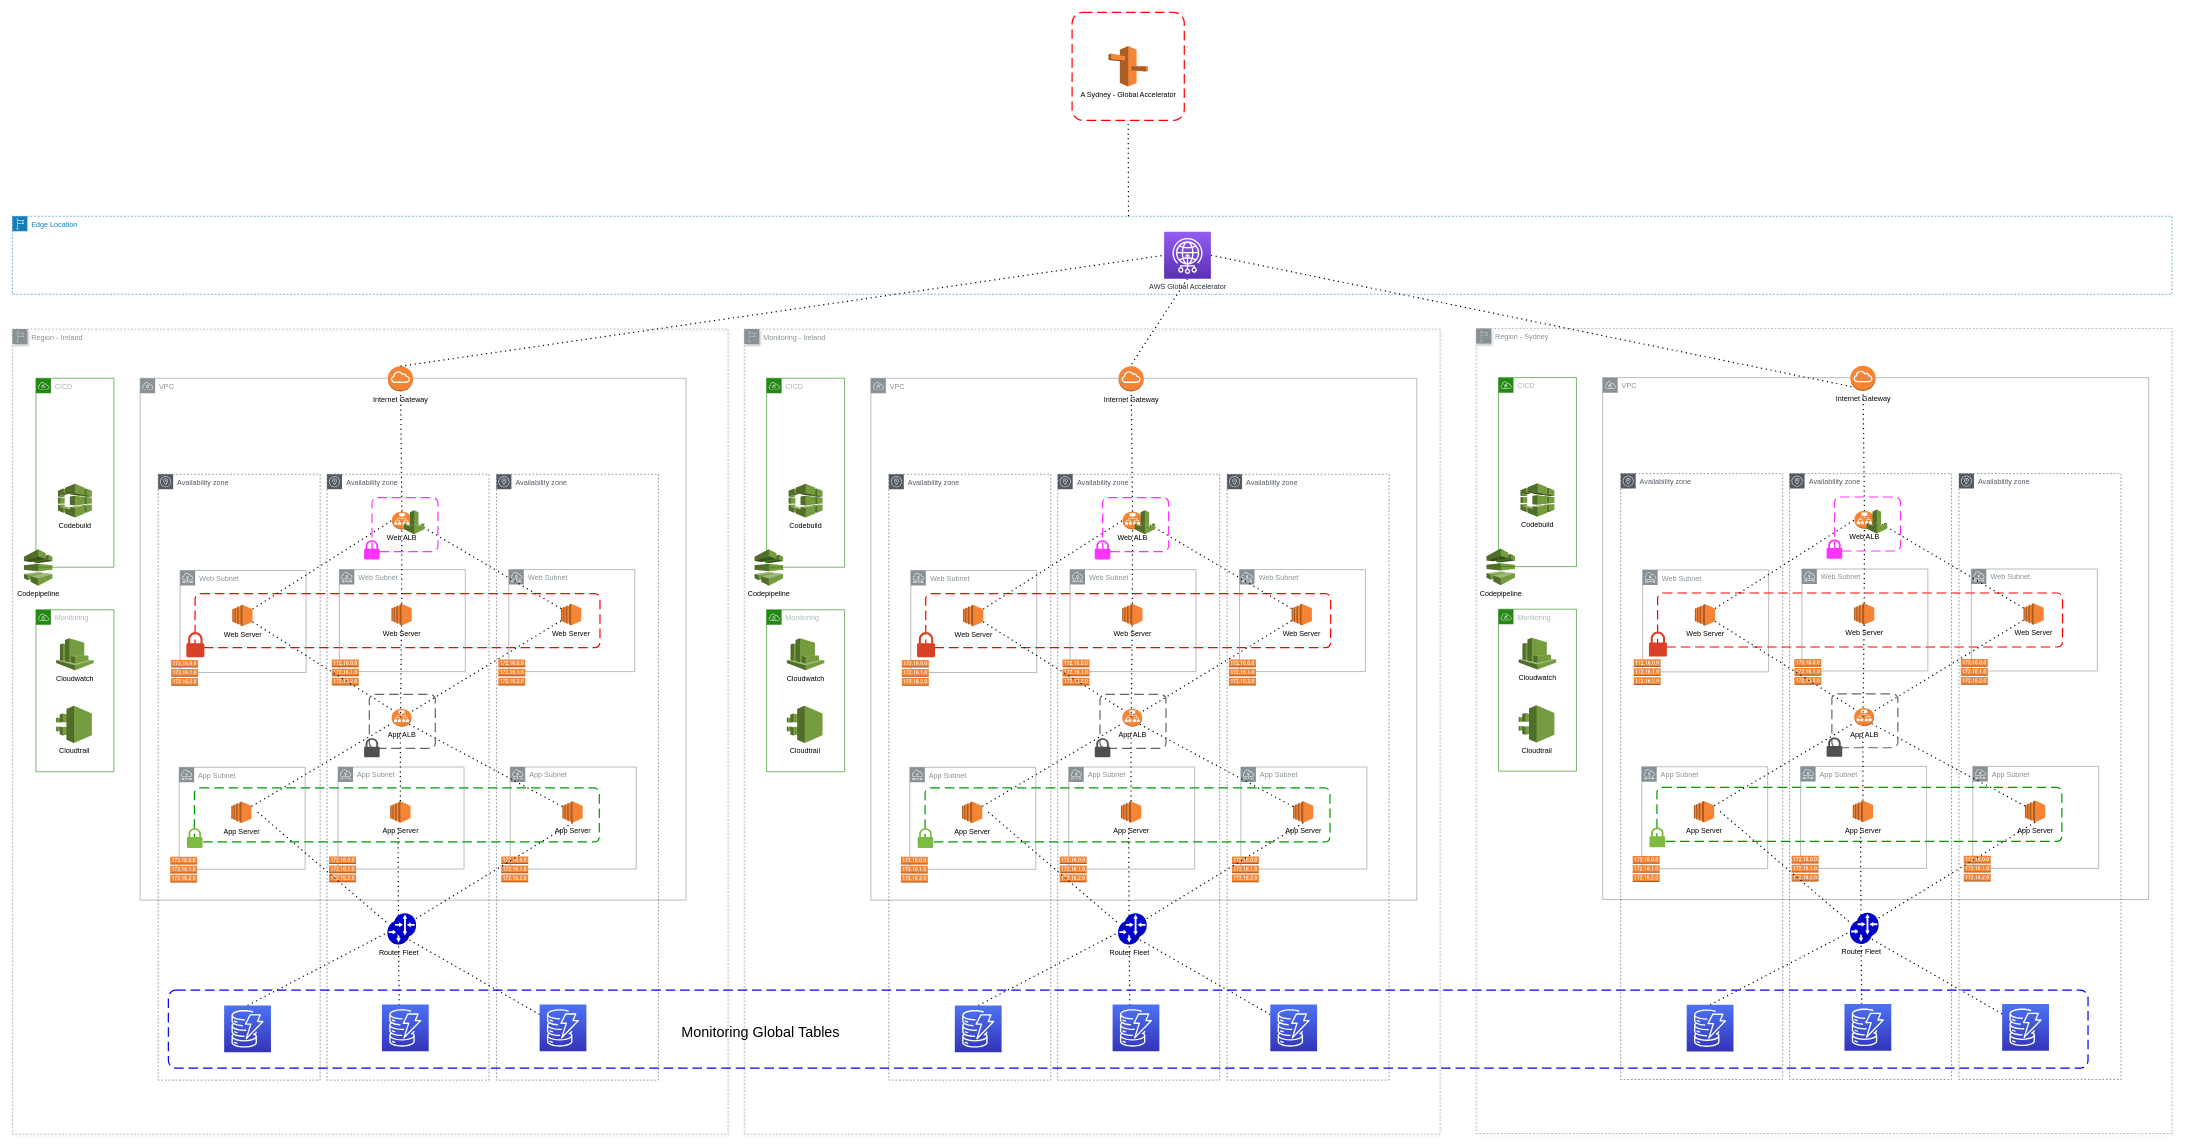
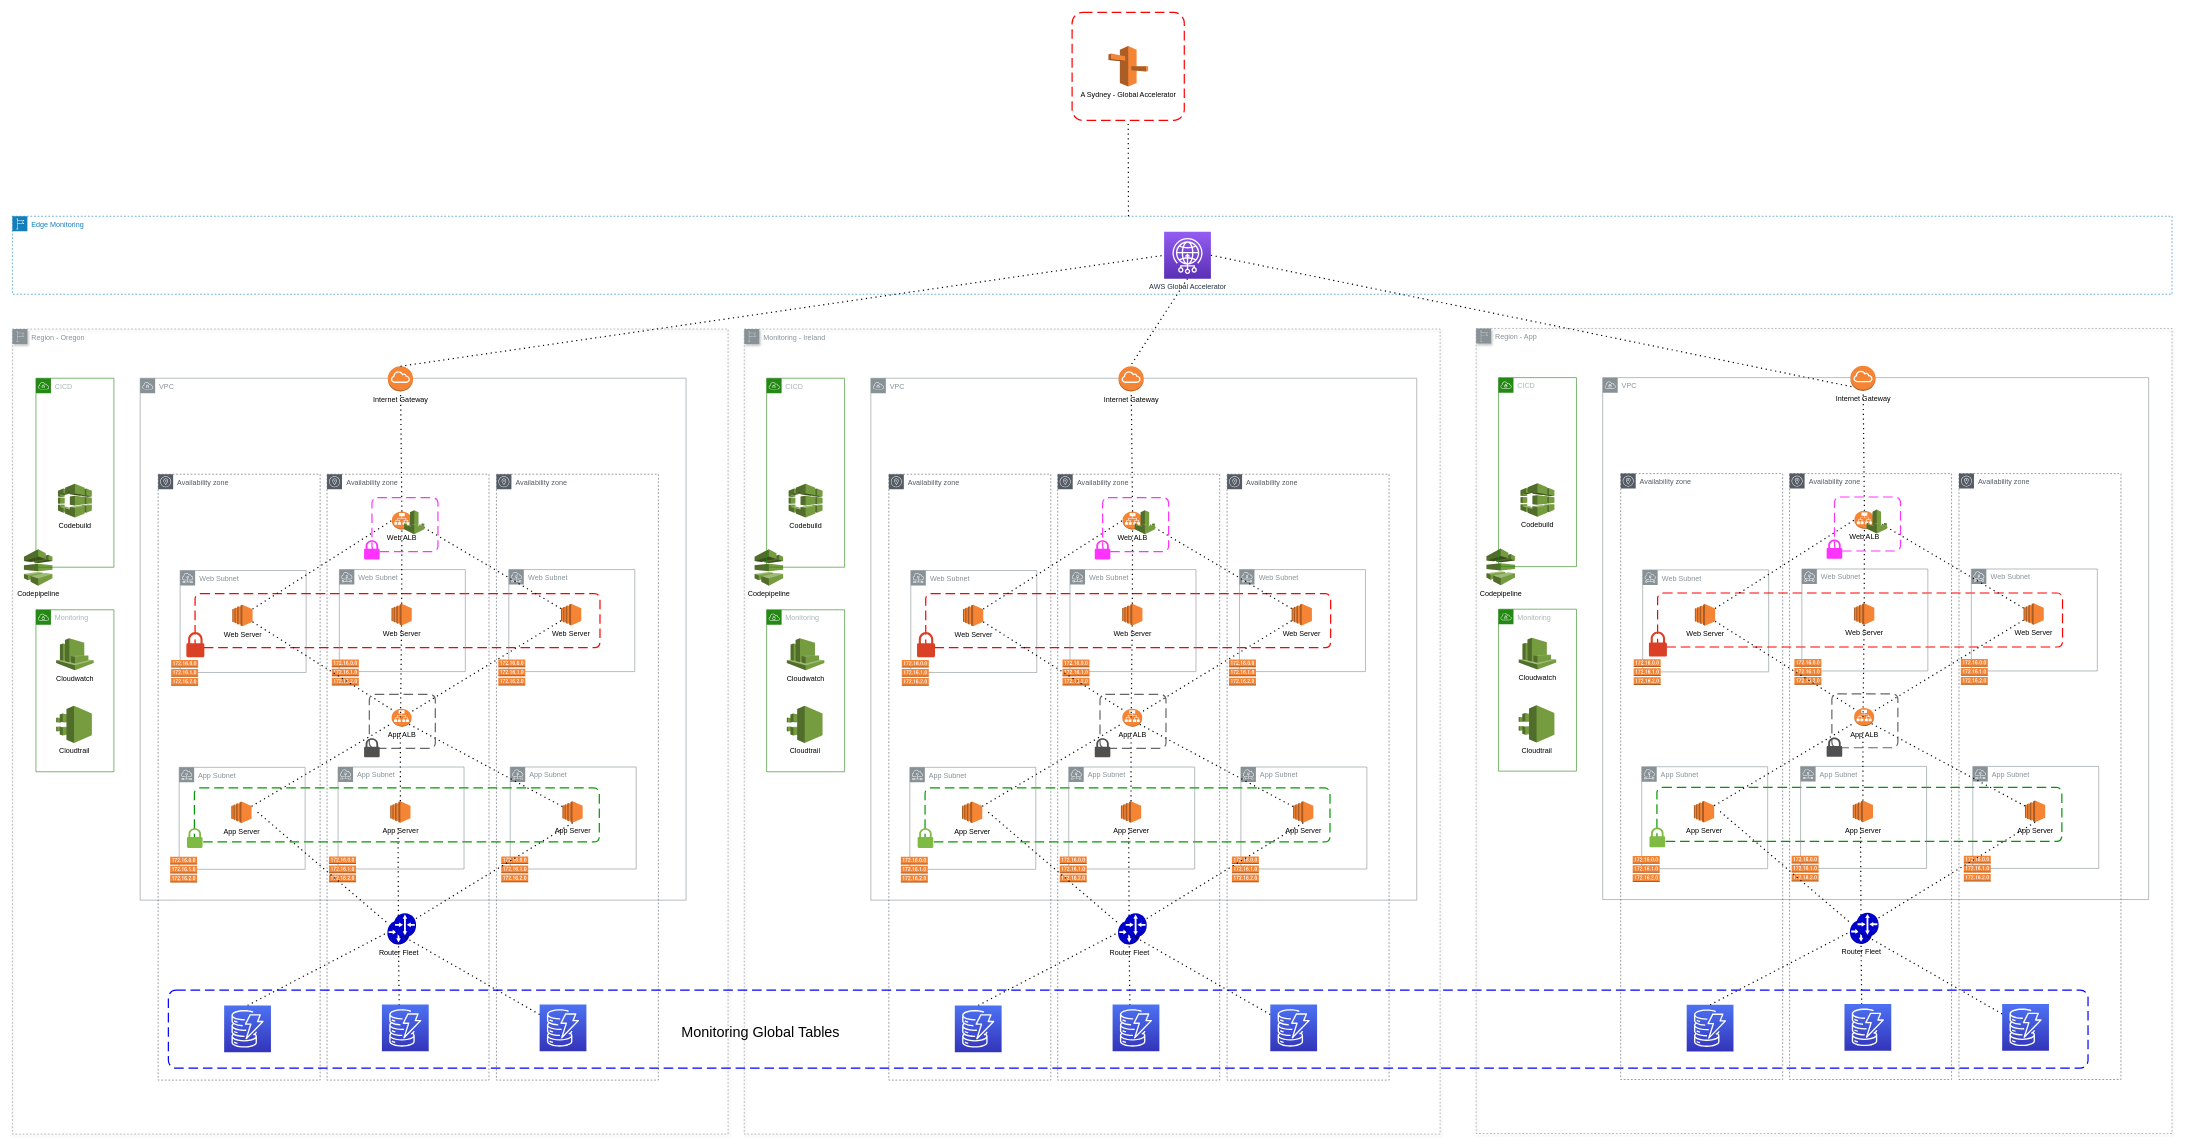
(56, 225) -> (59, 225)
(1523, 337) -> (1517, 337)
(60, 338) -> (59, 338)
